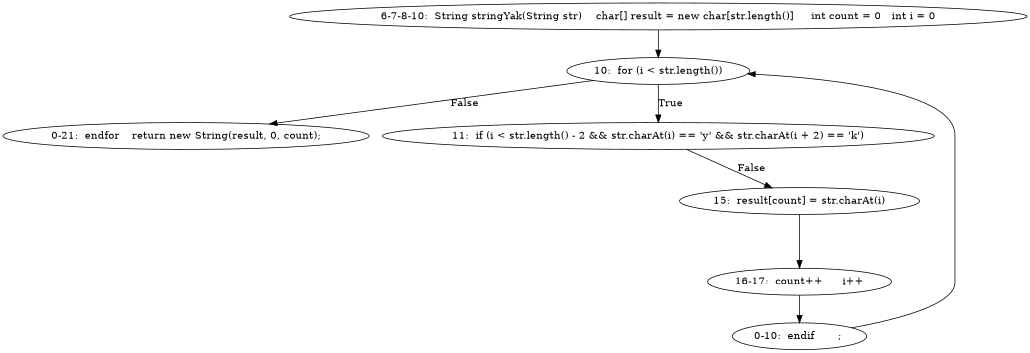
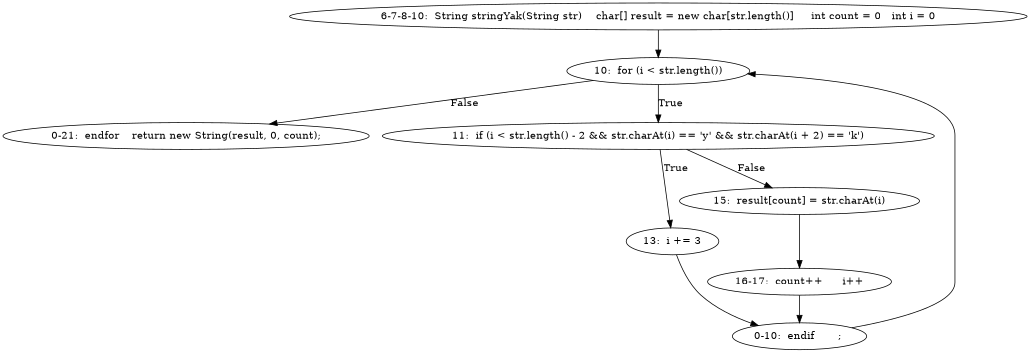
none -> (673, 241)
